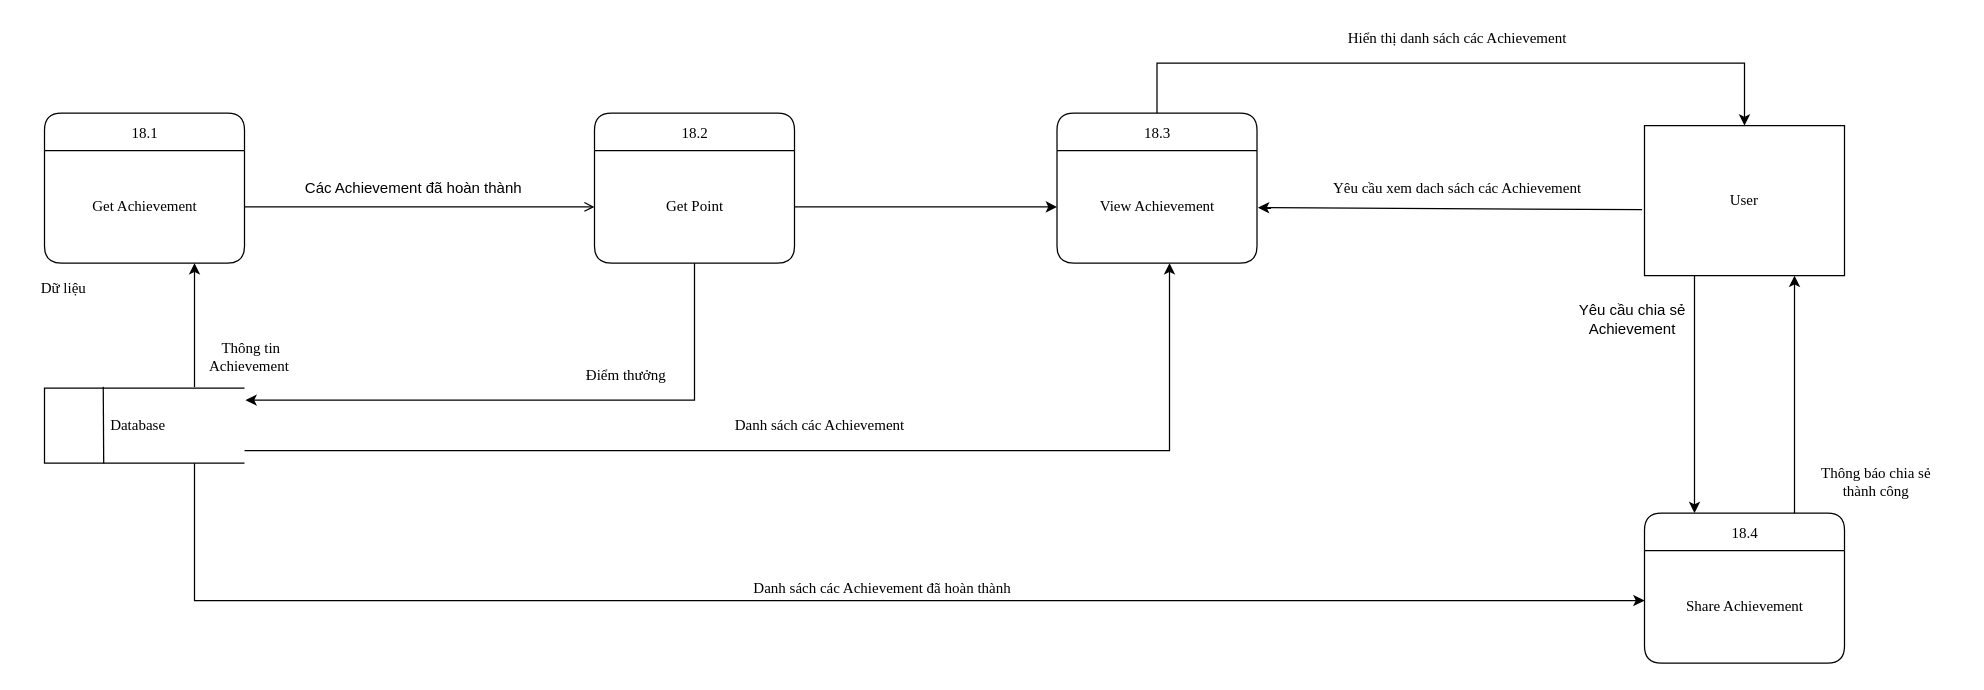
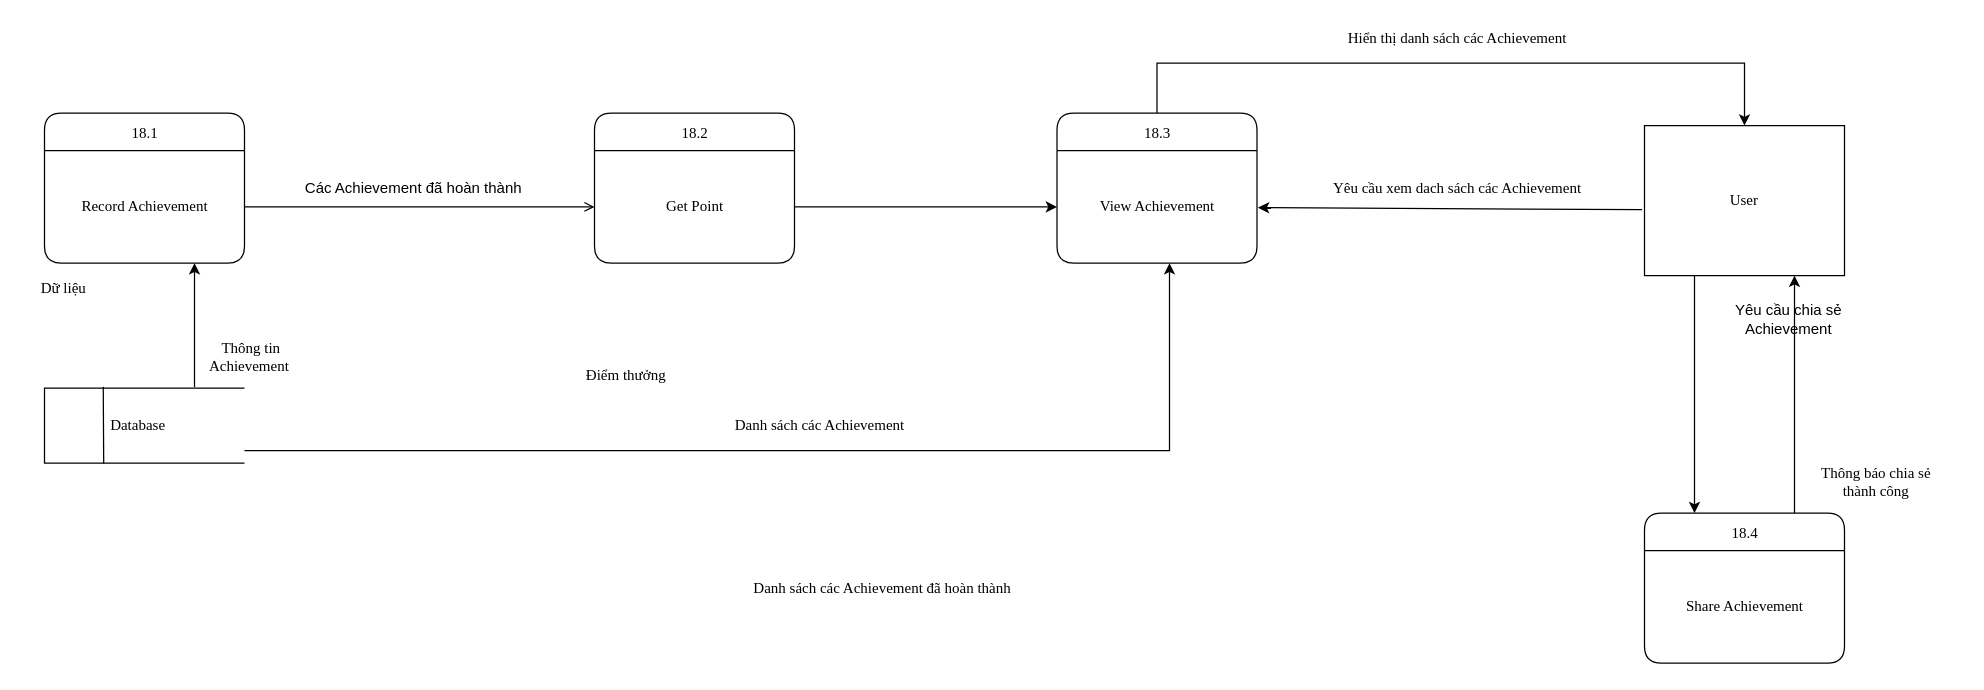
(145, 207) -> (145, 207)
(1632, 319) -> (1788, 319)
(541, 400) -> none
(848, 601) -> none
